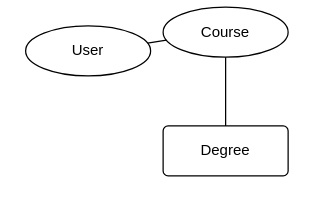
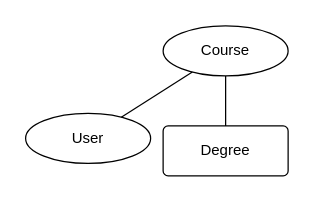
(226, 32) -> (226, 51)
(88, 51) -> (88, 138)
